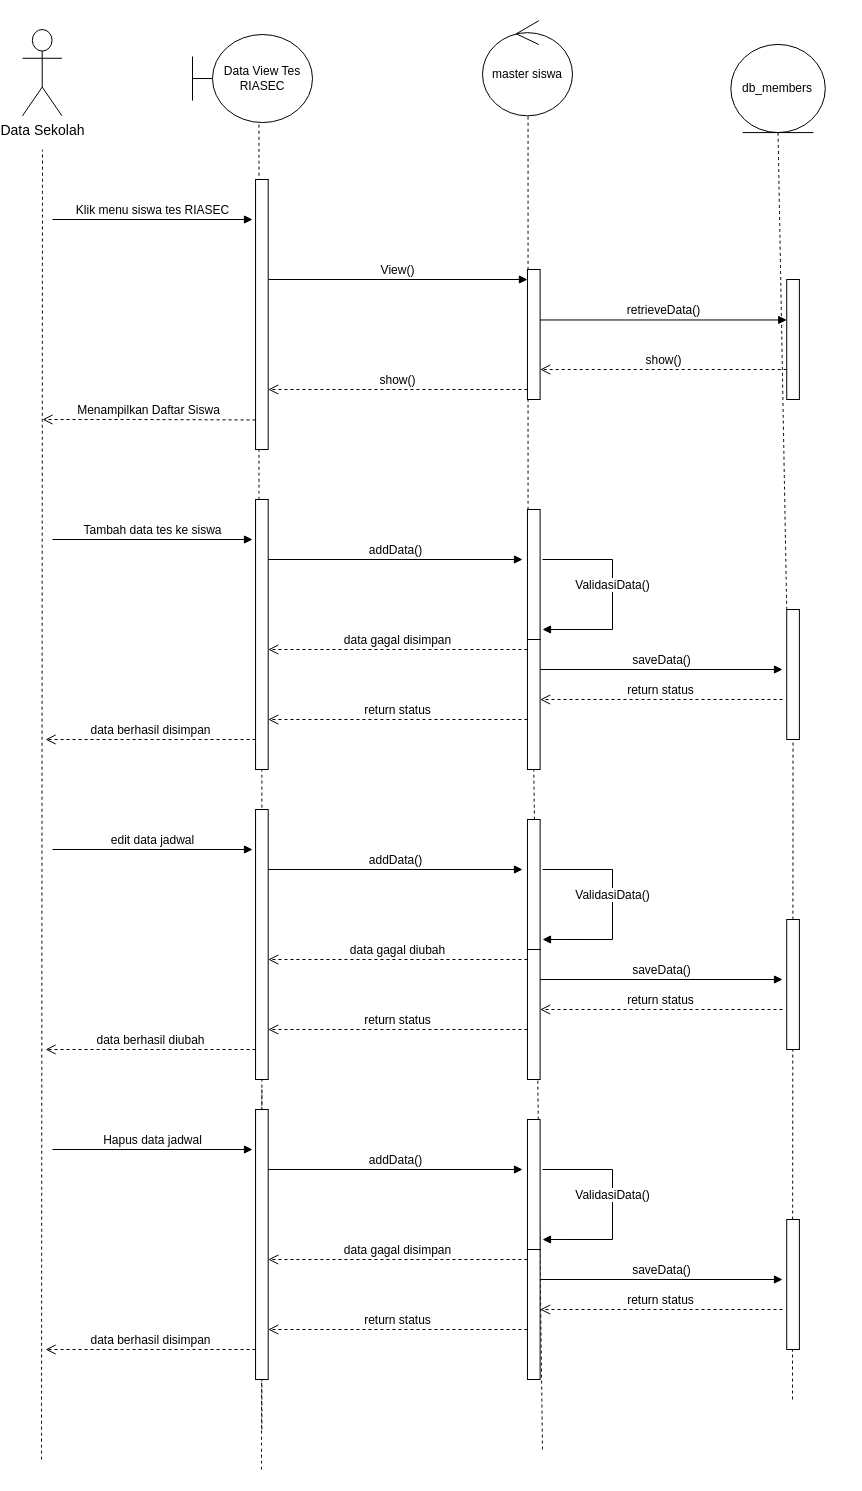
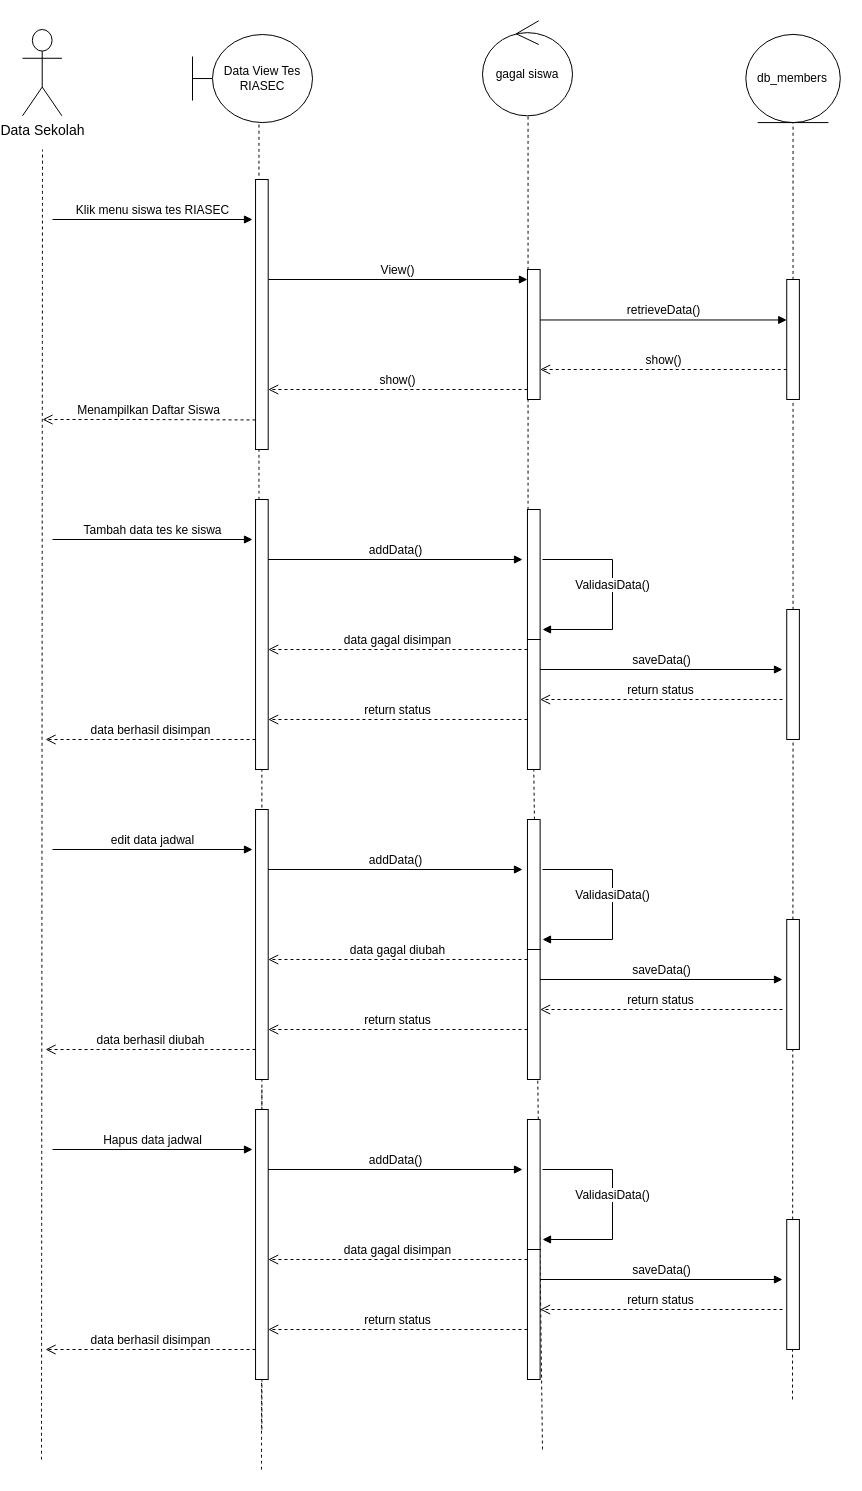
(528, 75) -> (528, 75)
(778, 89) -> (793, 79)
